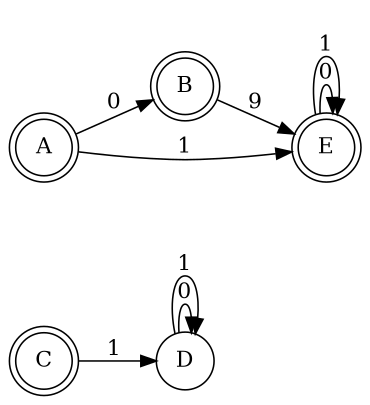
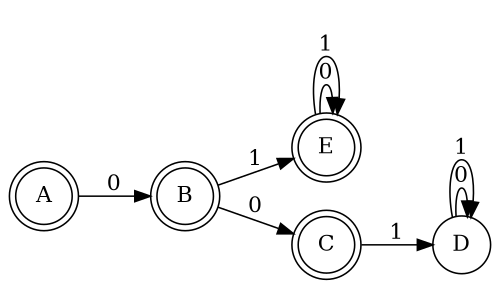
(256, 103) -> (256, 159)
(177, 160) -> none
none -> (248, 218)
